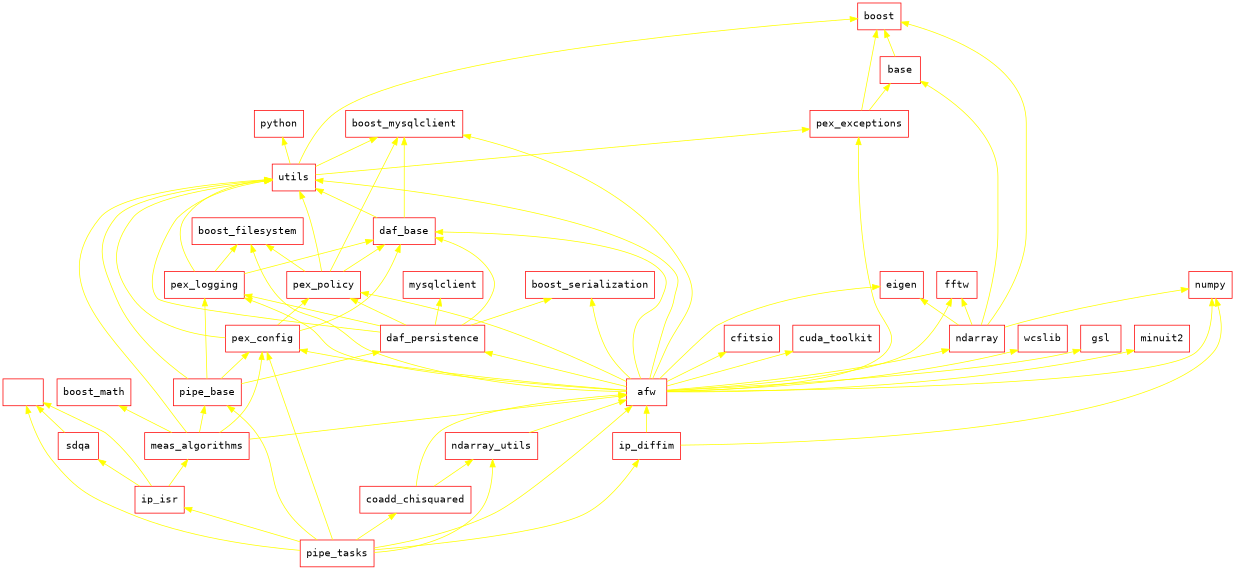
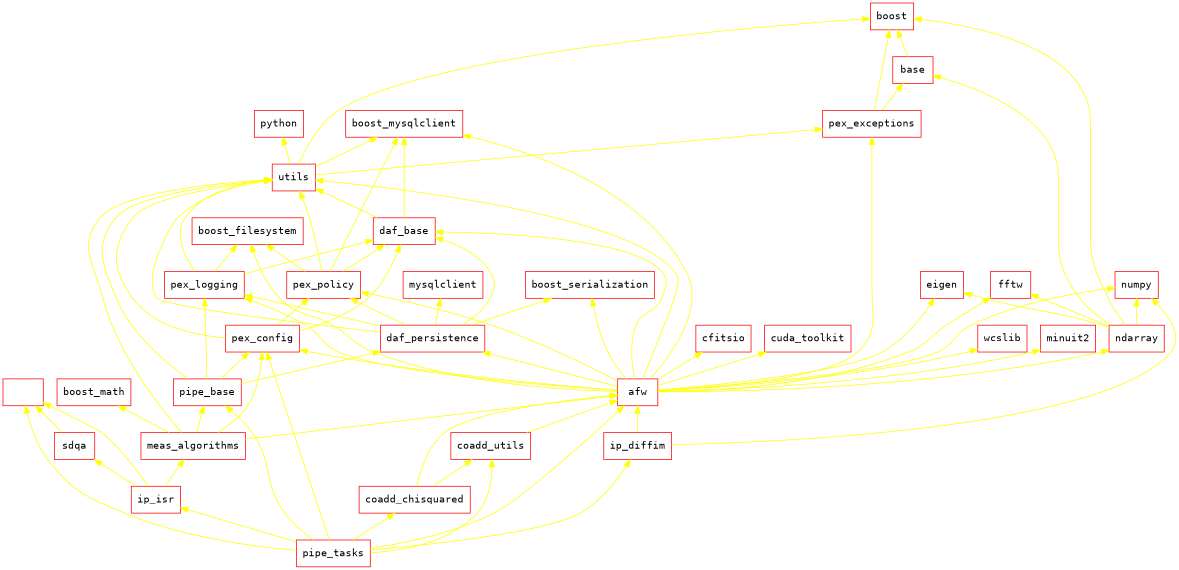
(1101, 339) -> none
(492, 446) -> (491, 446)
